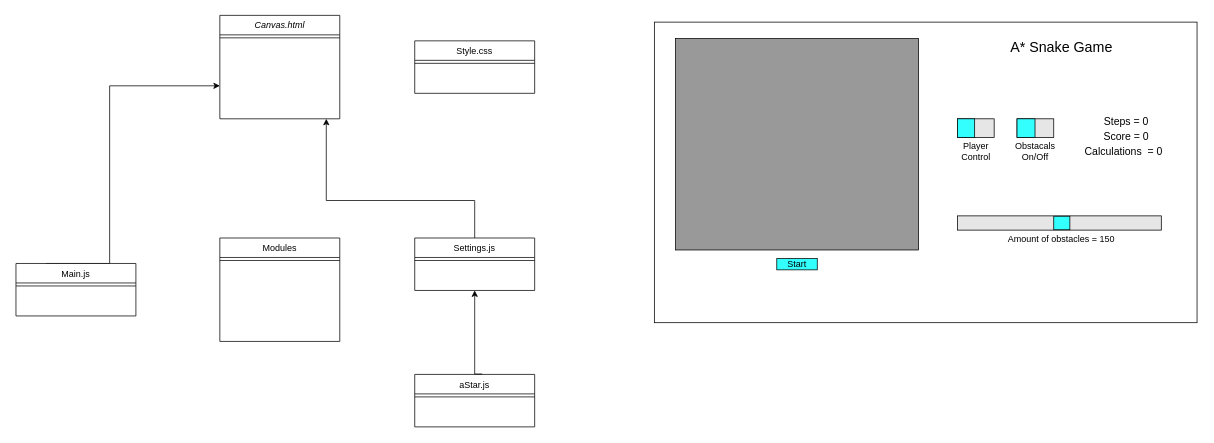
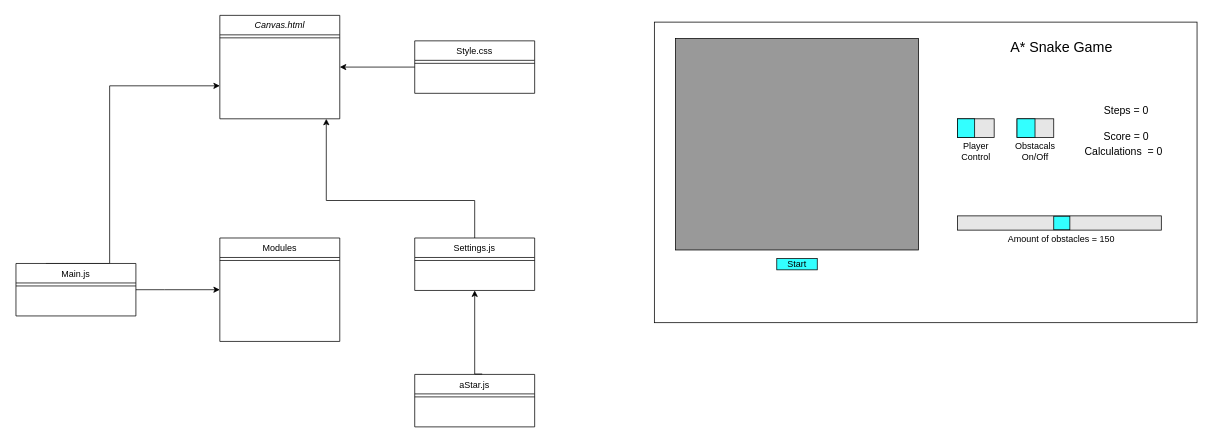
none -> (346, 67)
(1126, 122) -> (1126, 111)
none -> (176, 290)
